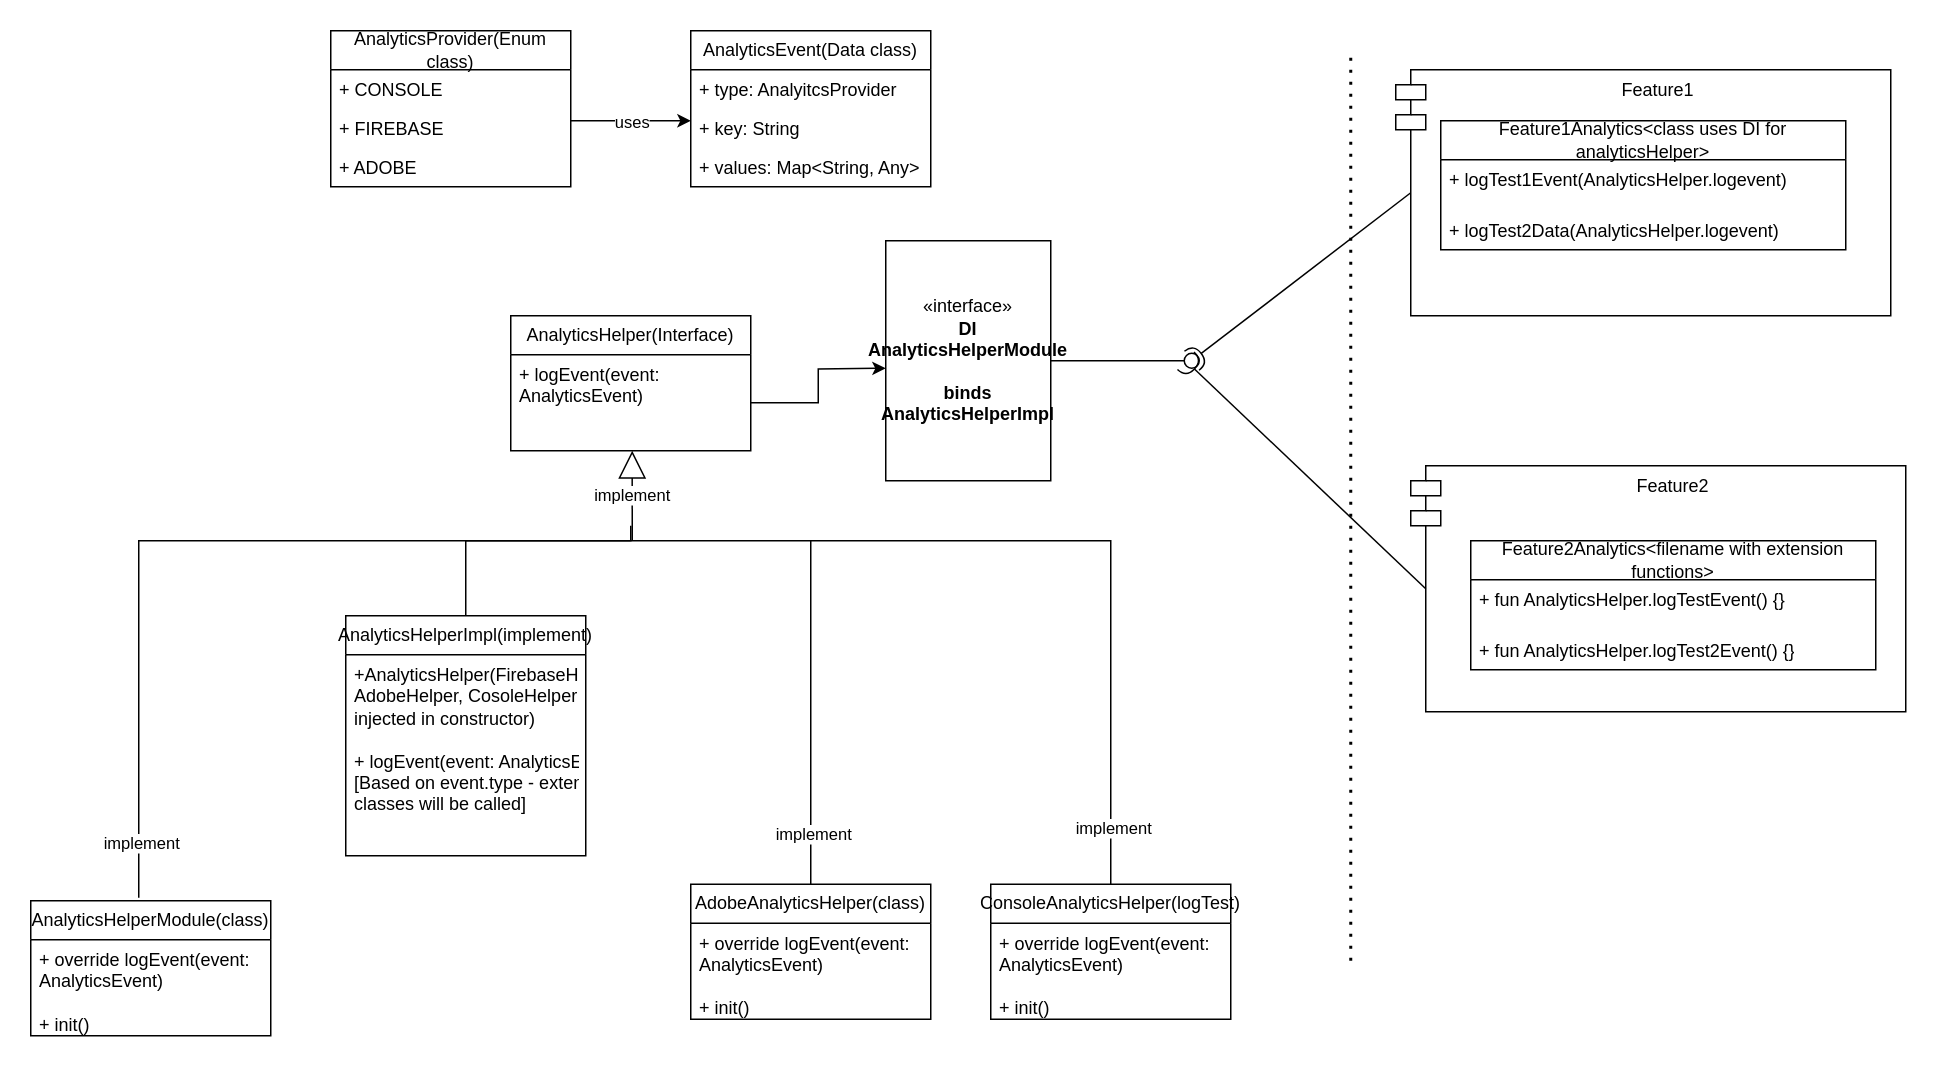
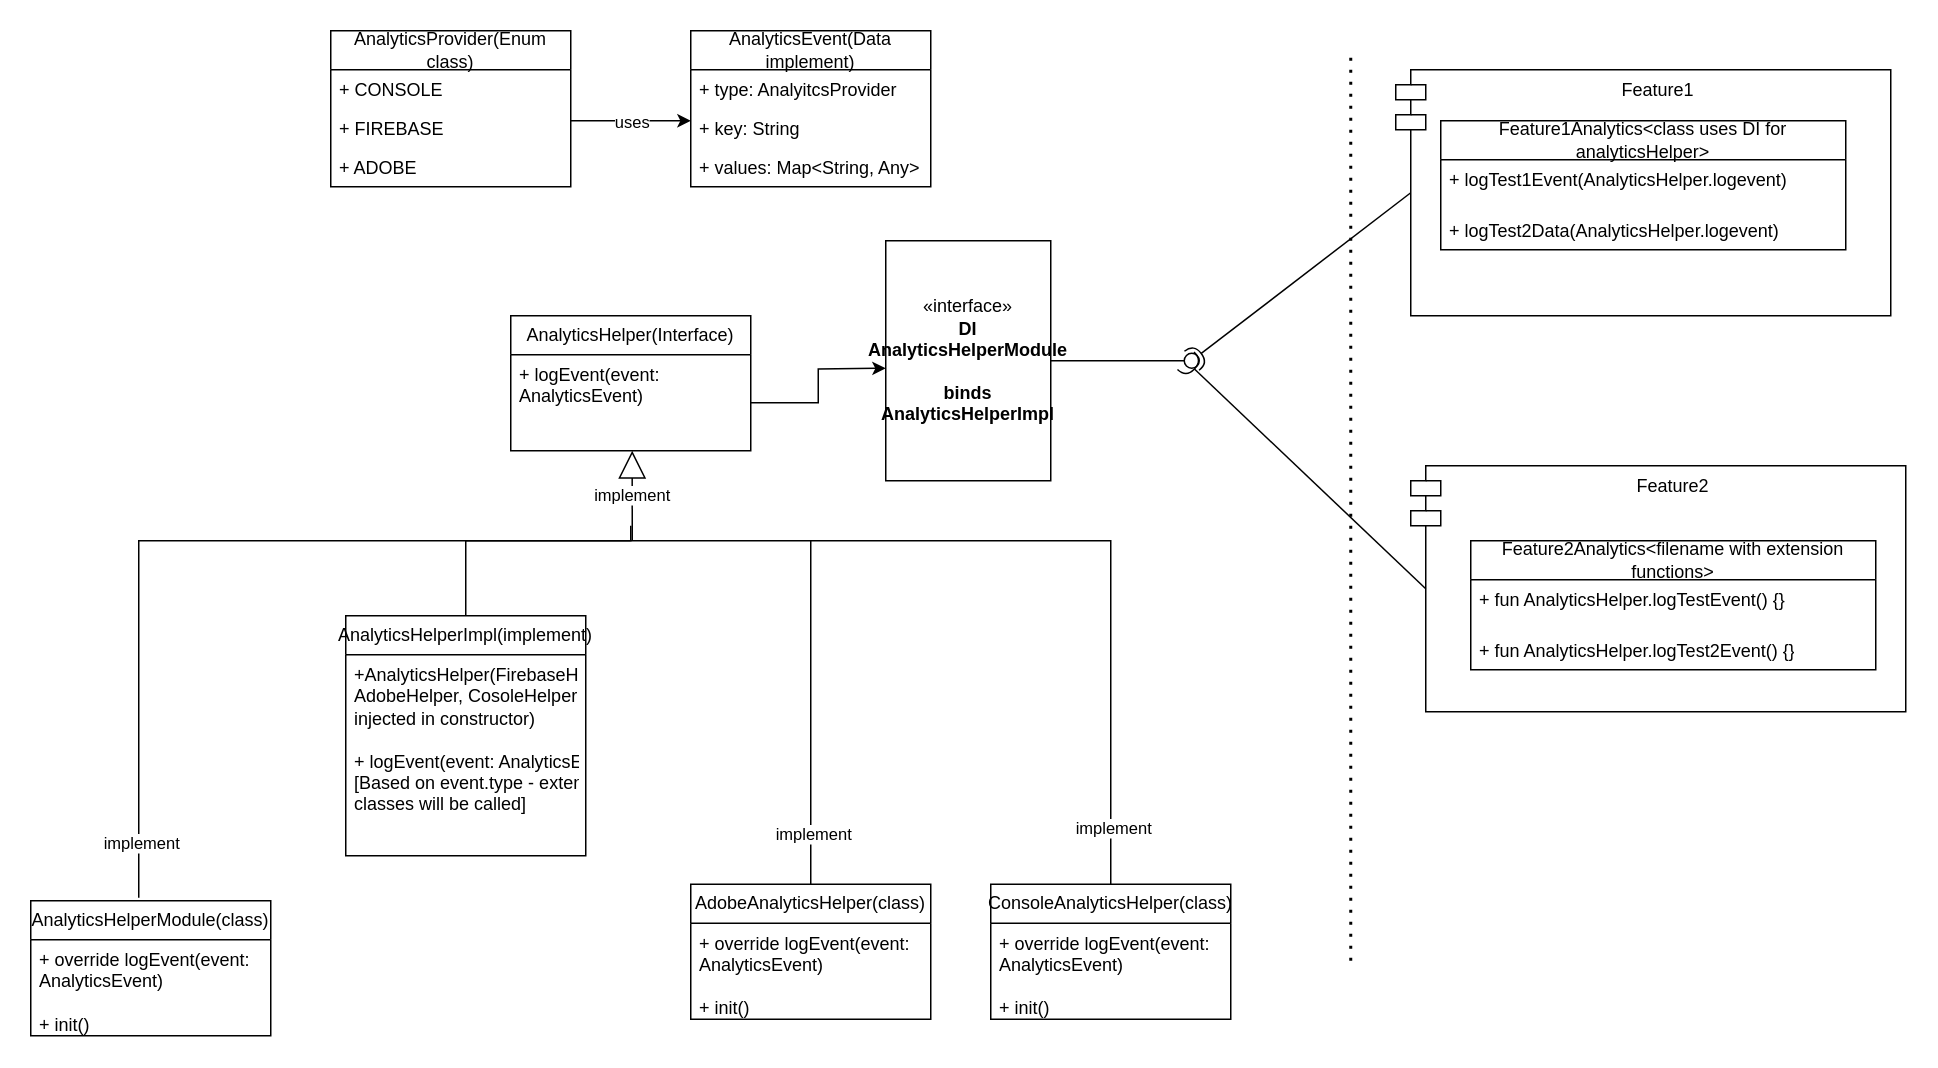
(811, 50) -> (811, 50)
(1111, 904) -> (1111, 904)
